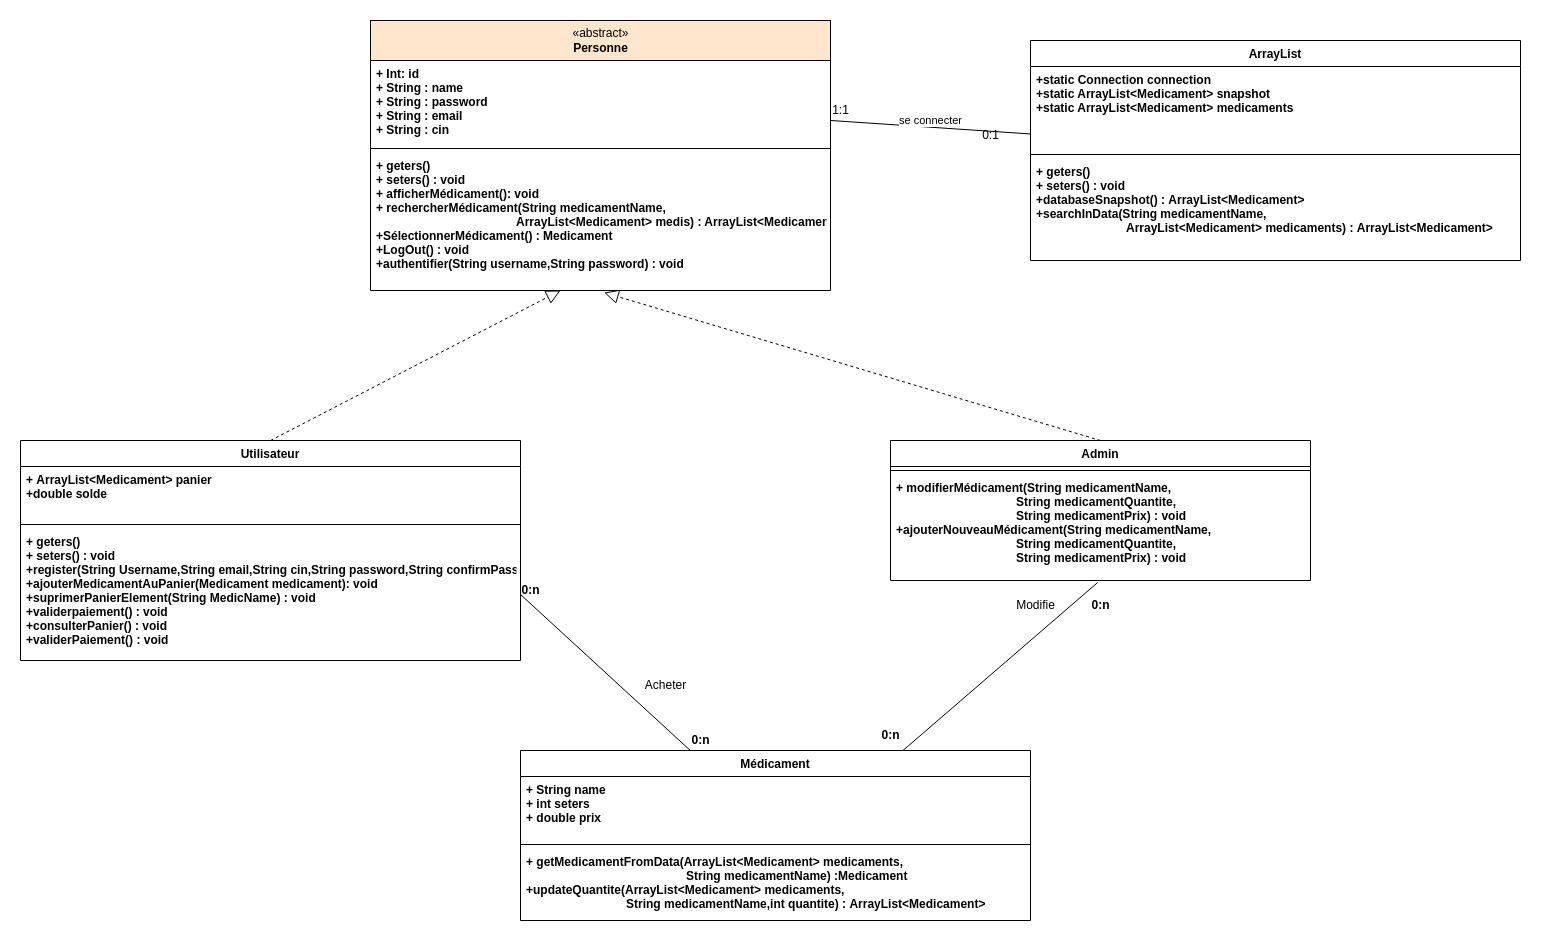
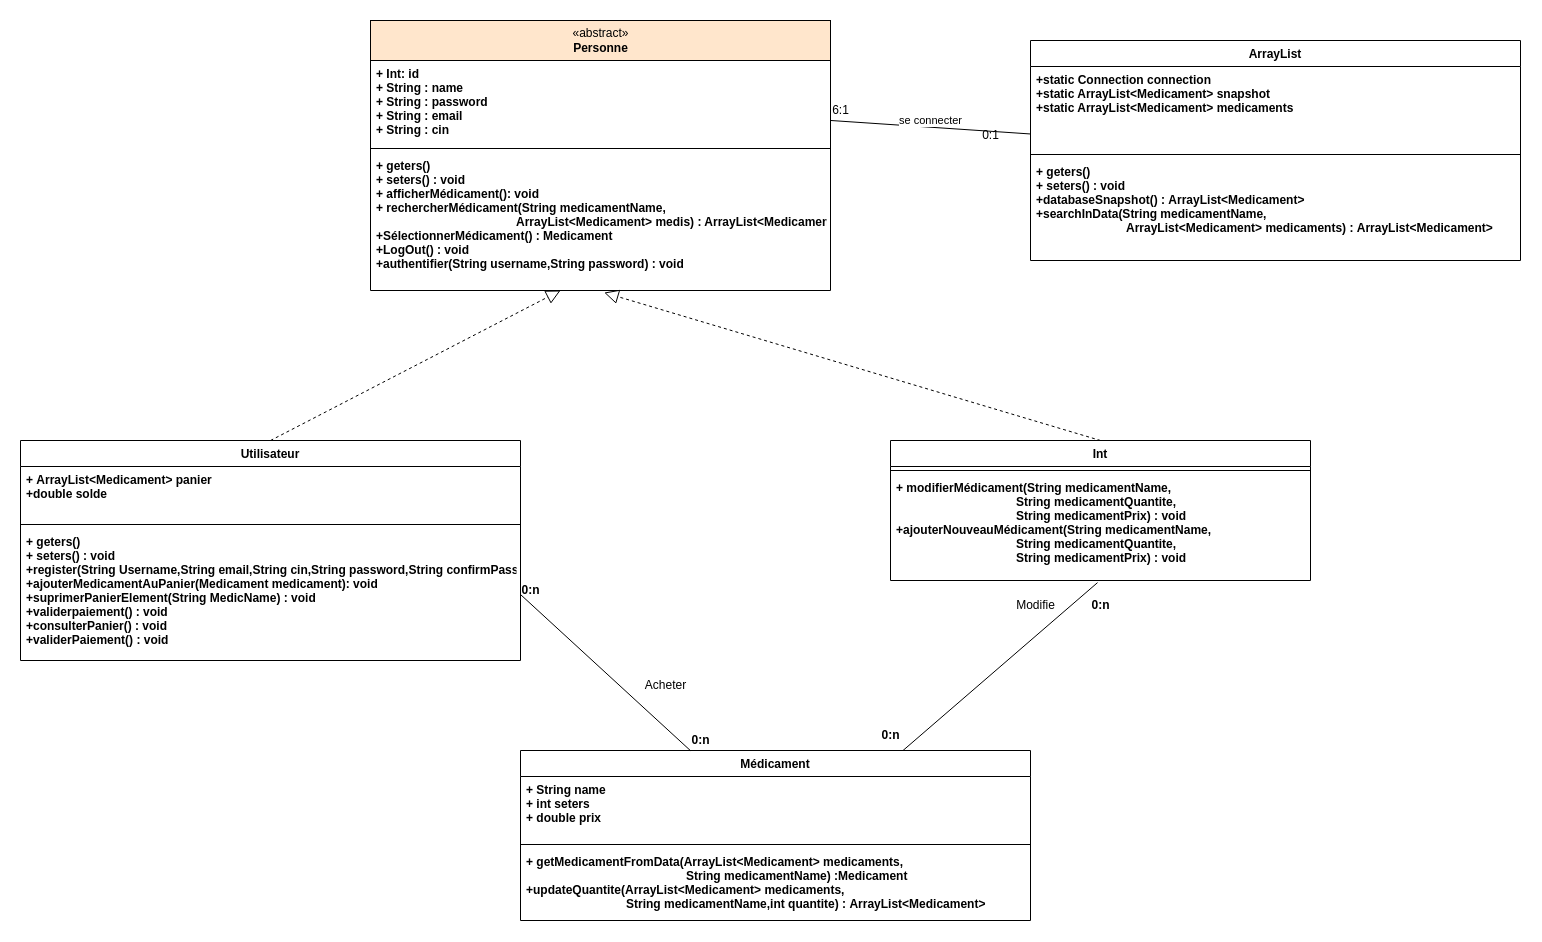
(841, 111) -> (841, 111)
(1100, 454) -> (1100, 454)
